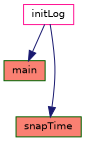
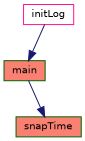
(55, 65) -> (35, 94)
